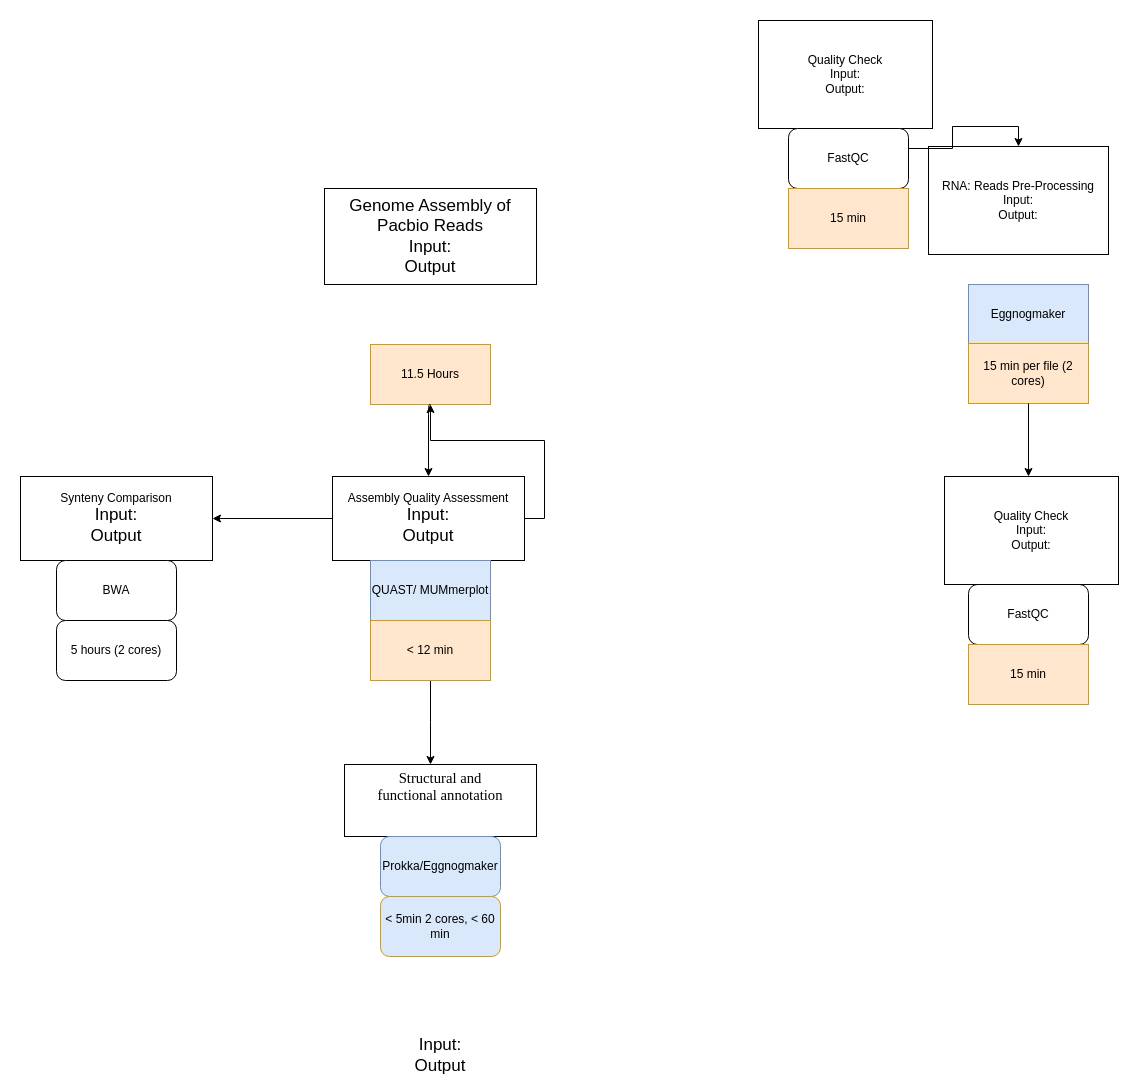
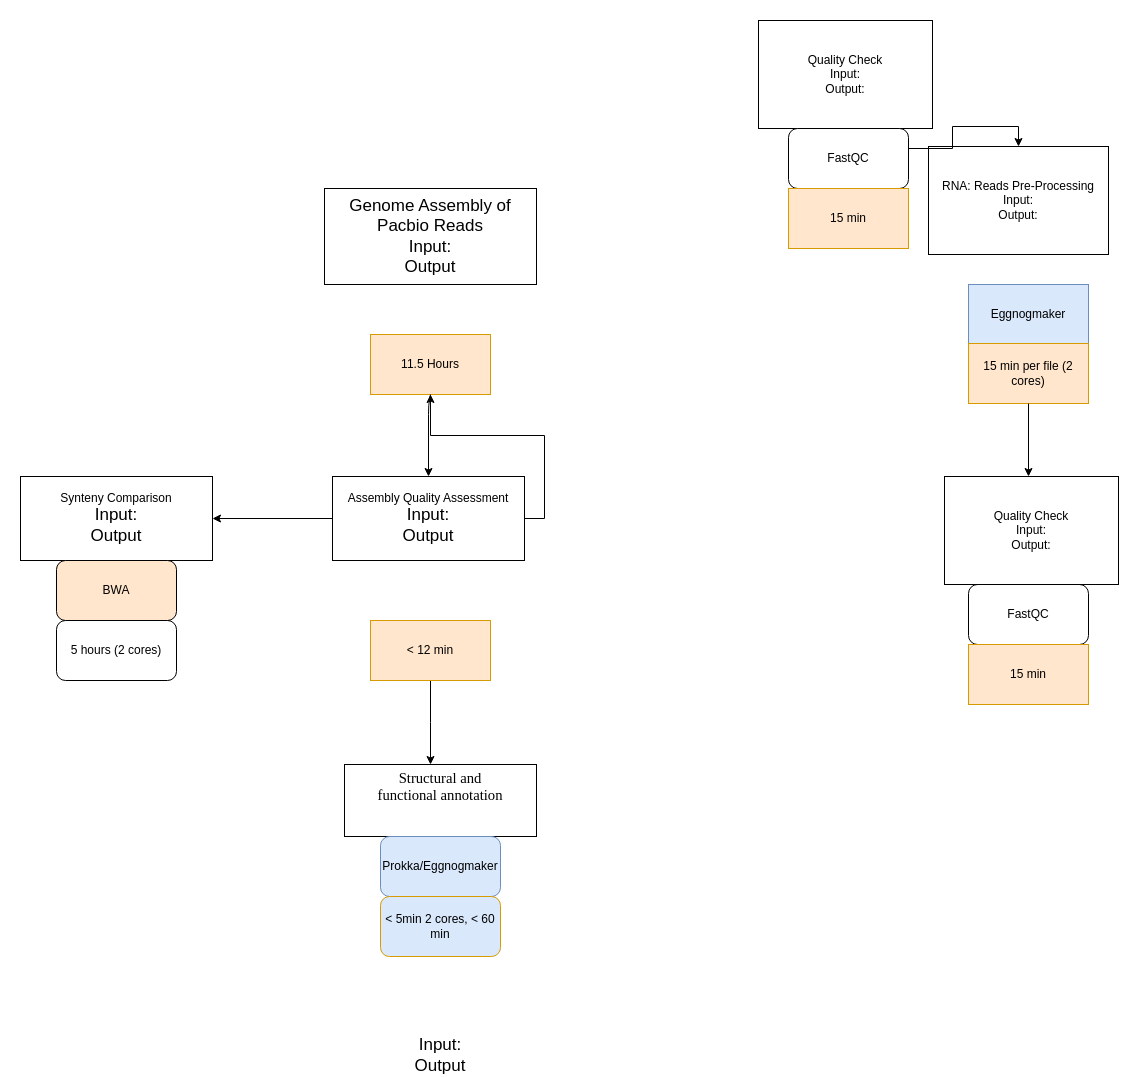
(431, 375) -> (431, 365)
(117, 591) -> (117, 591)
(431, 591) -> none
